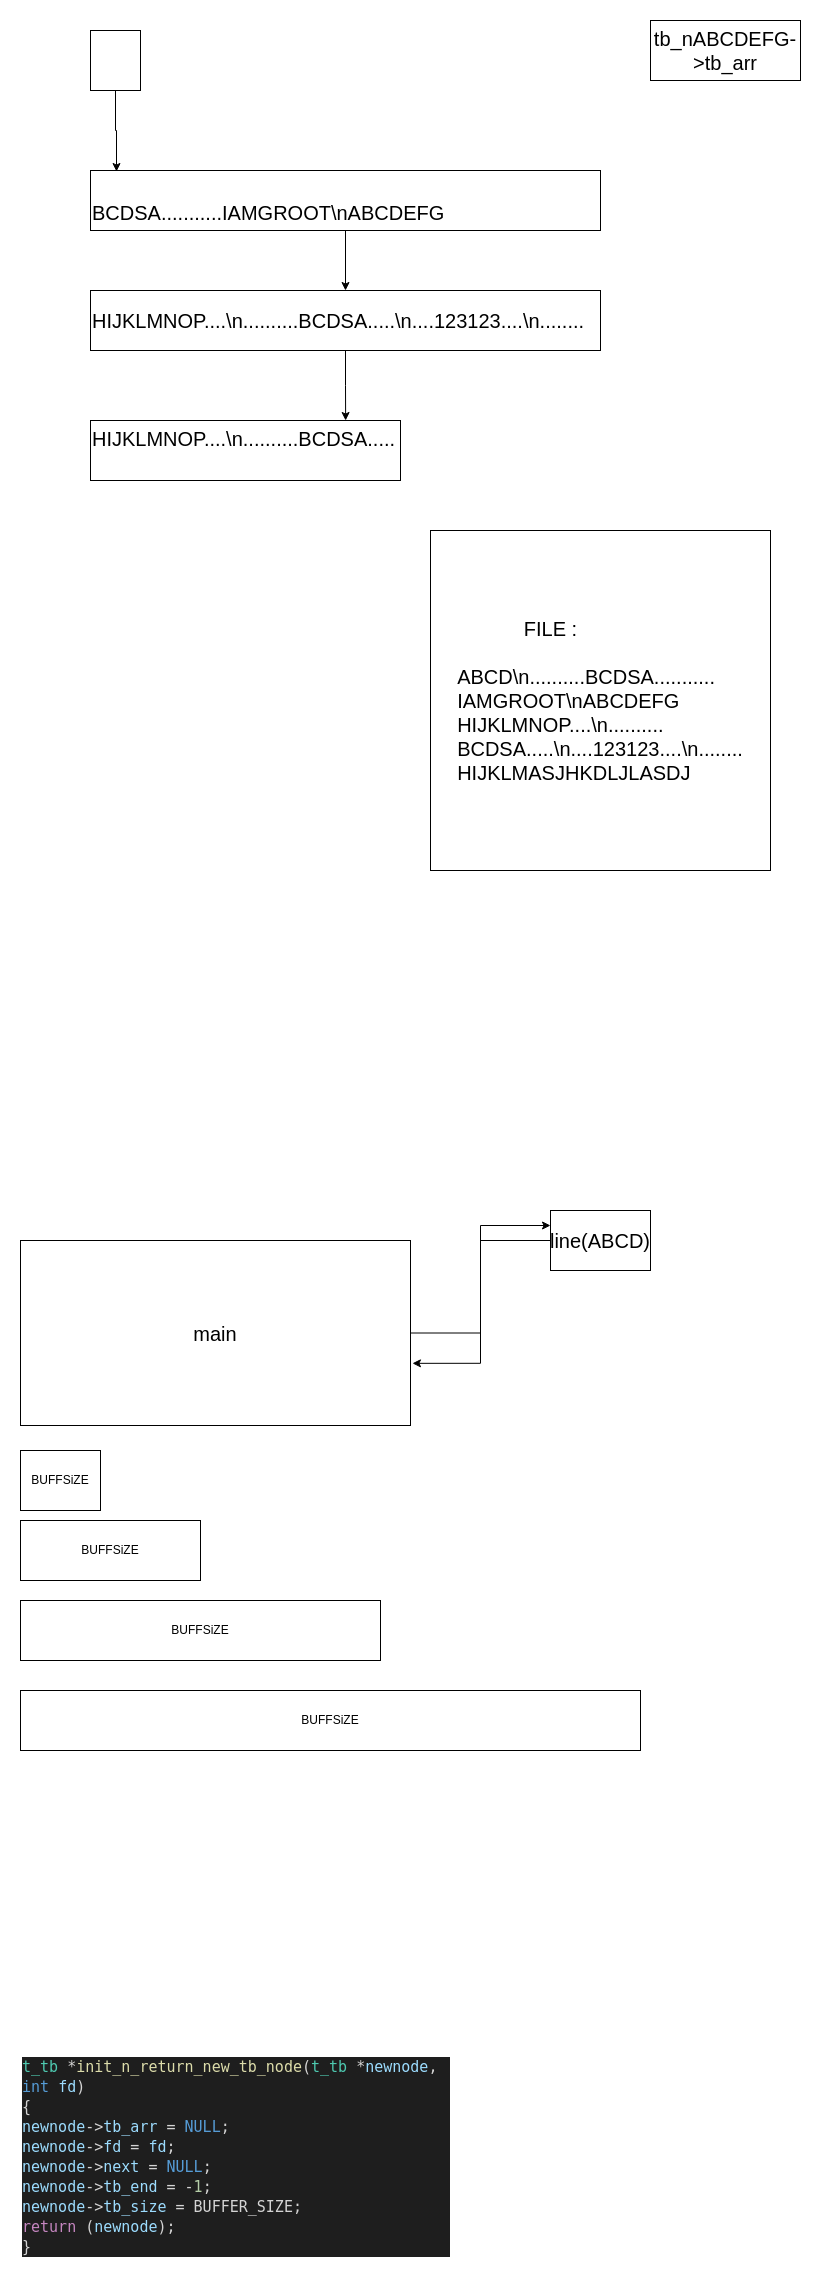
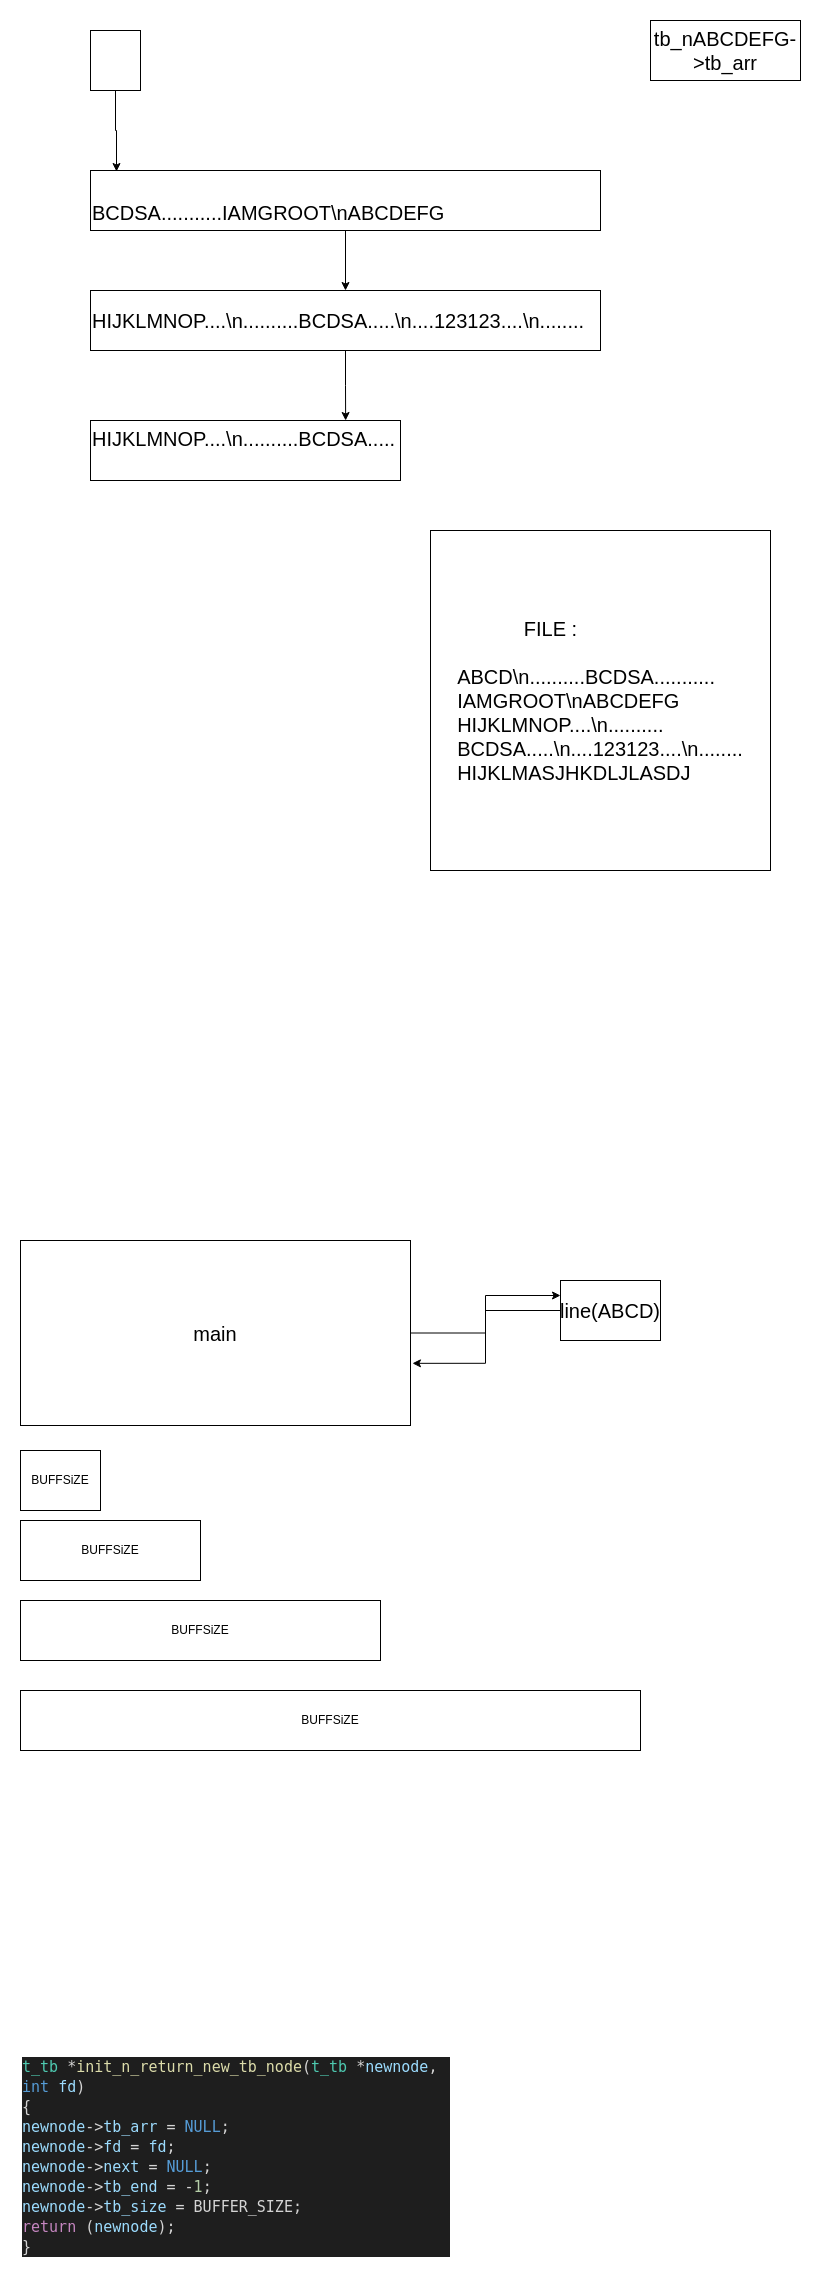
(601, 1241) -> (611, 1311)
